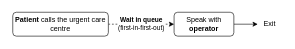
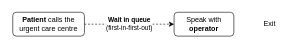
(60, 24) -> (48, 24)
(252, 24) -> none
